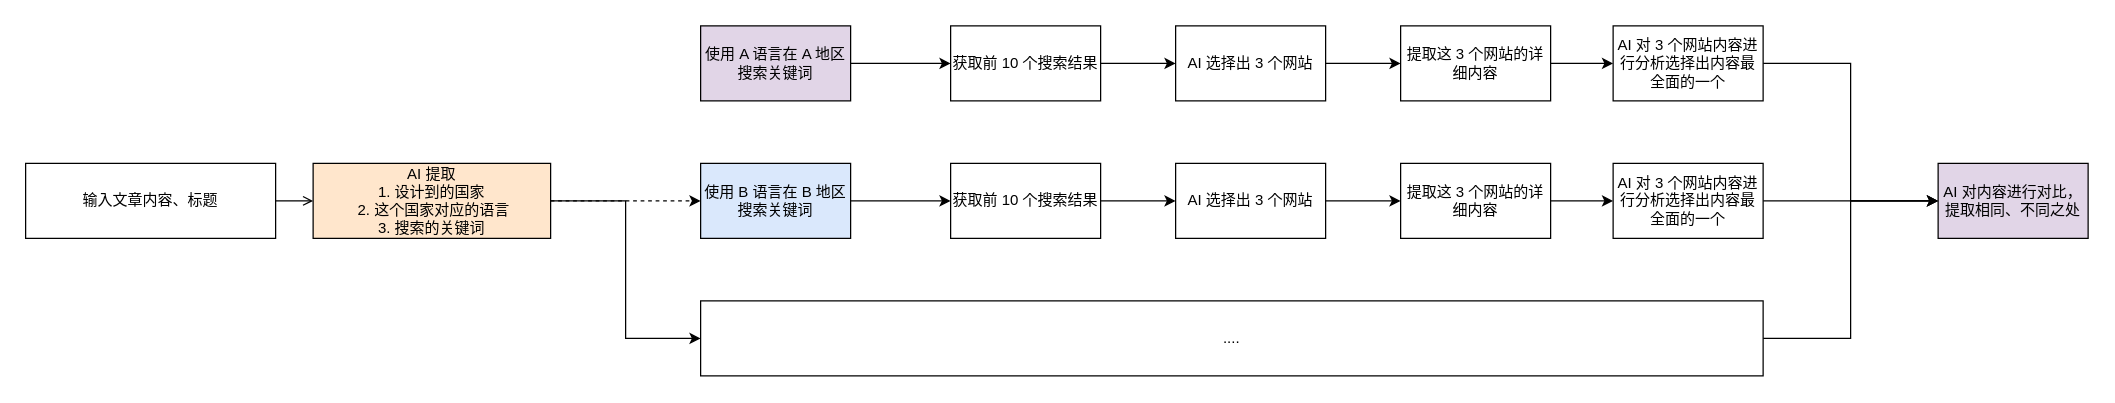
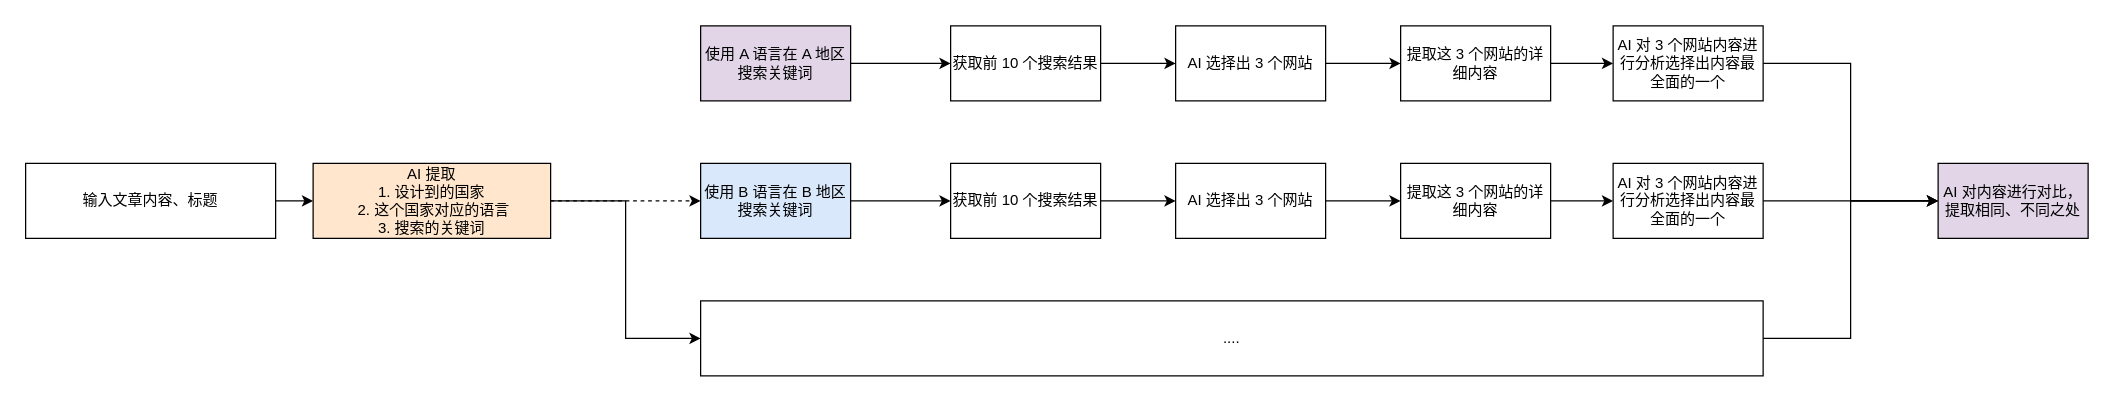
(305, 201) -> (303, 201)
